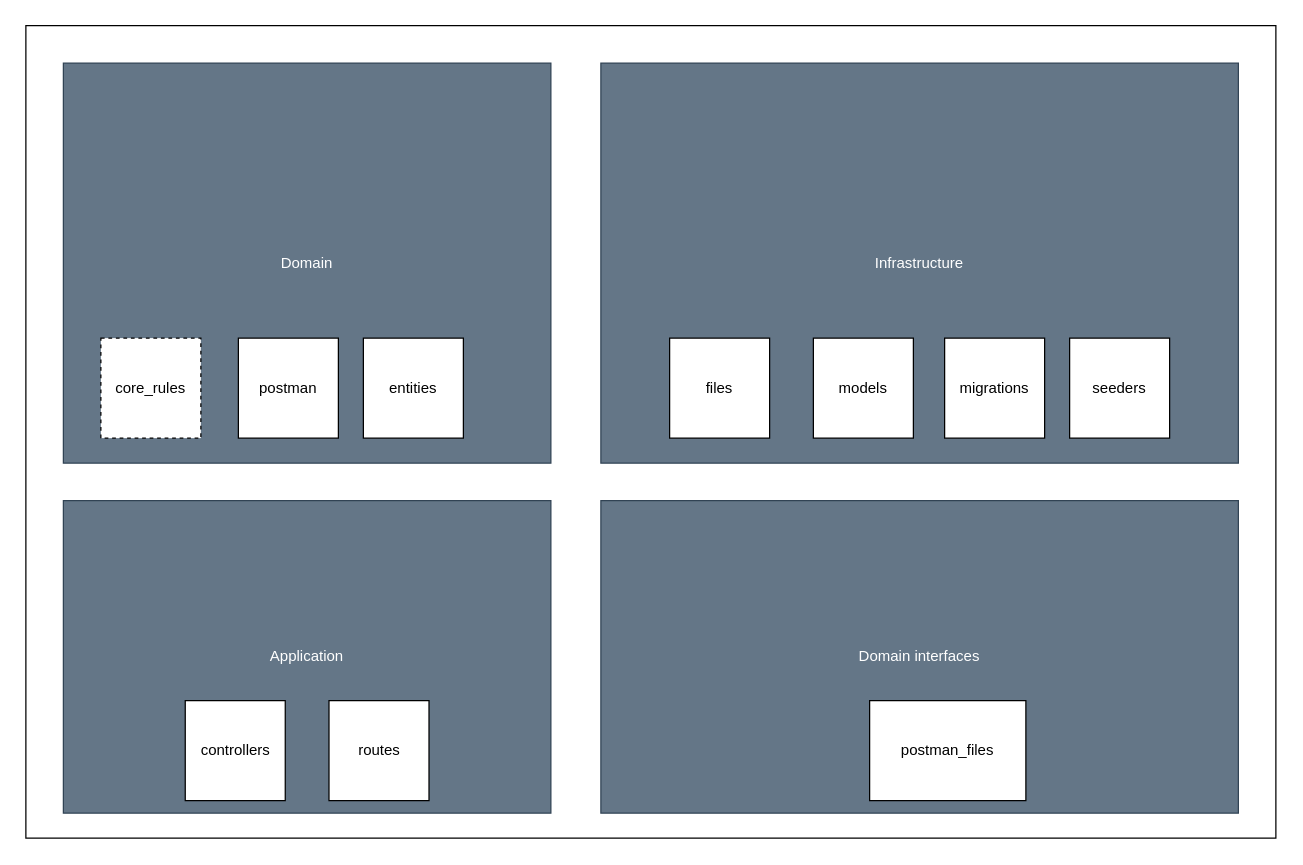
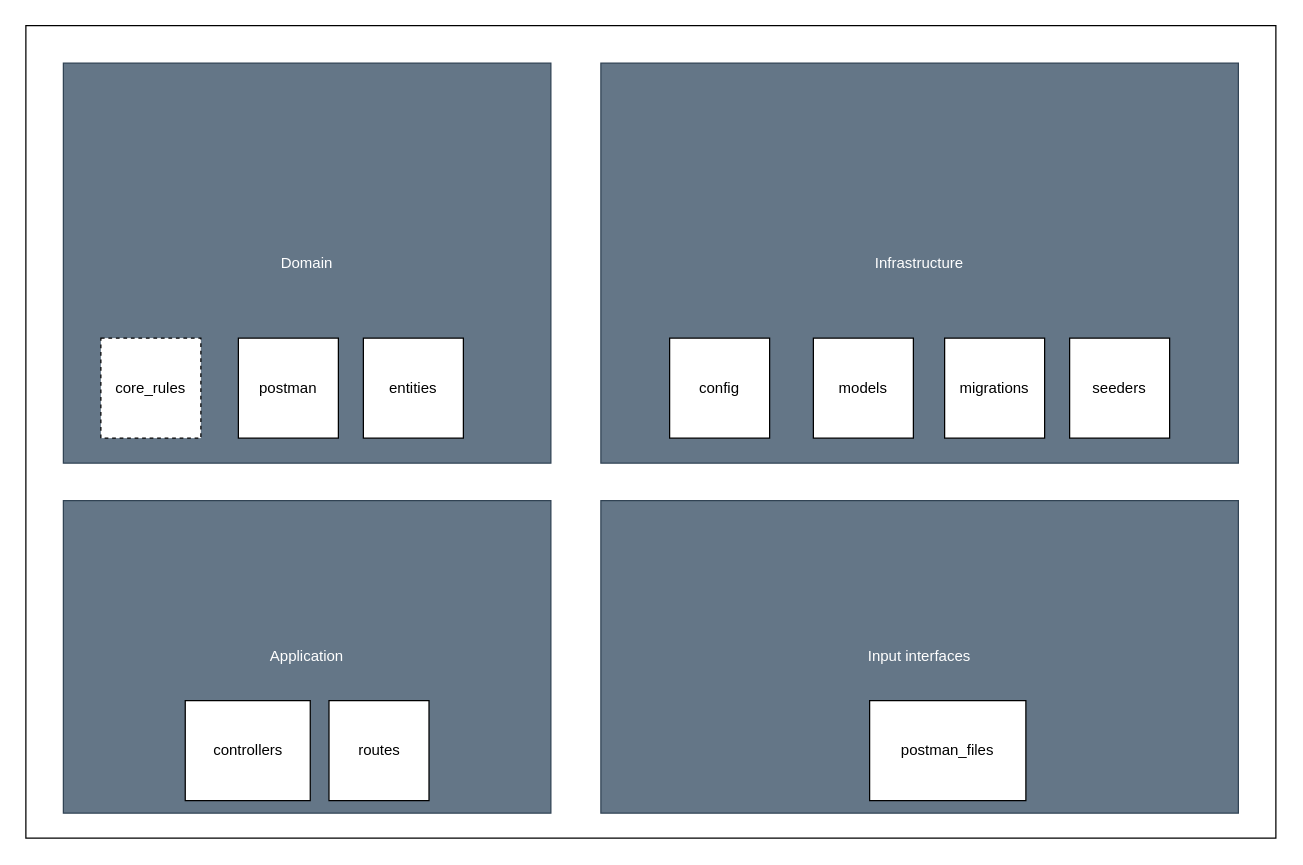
(719, 388) -> (719, 388)
(919, 657) -> (919, 657)
(235, 751) -> (248, 751)
